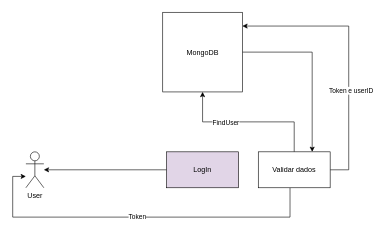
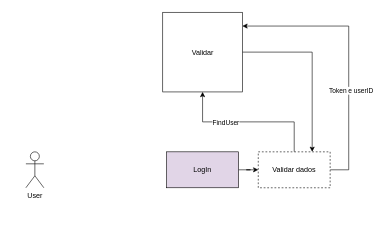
(203, 53) -> (203, 53)
(49, 170) -> (247, 170)
(294, 170) -> (294, 170)
(138, 218) -> none
